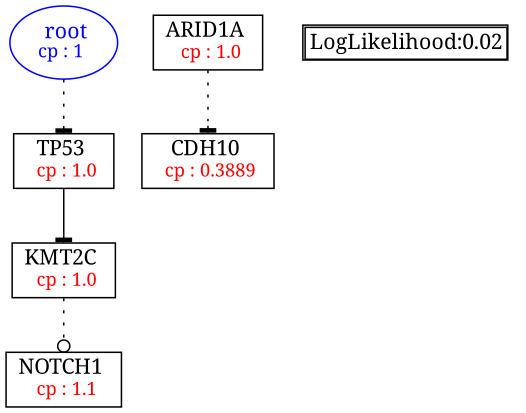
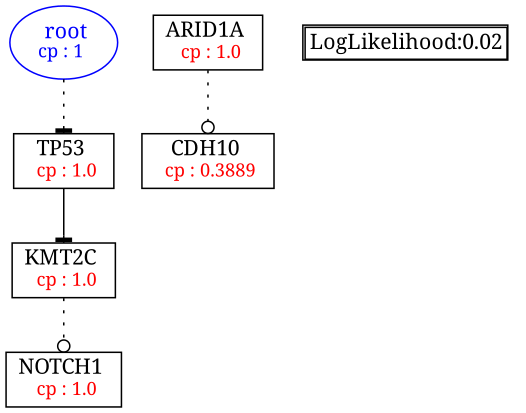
(208, 96) -> (208, 96)
(67, 390) -> (67, 390)
